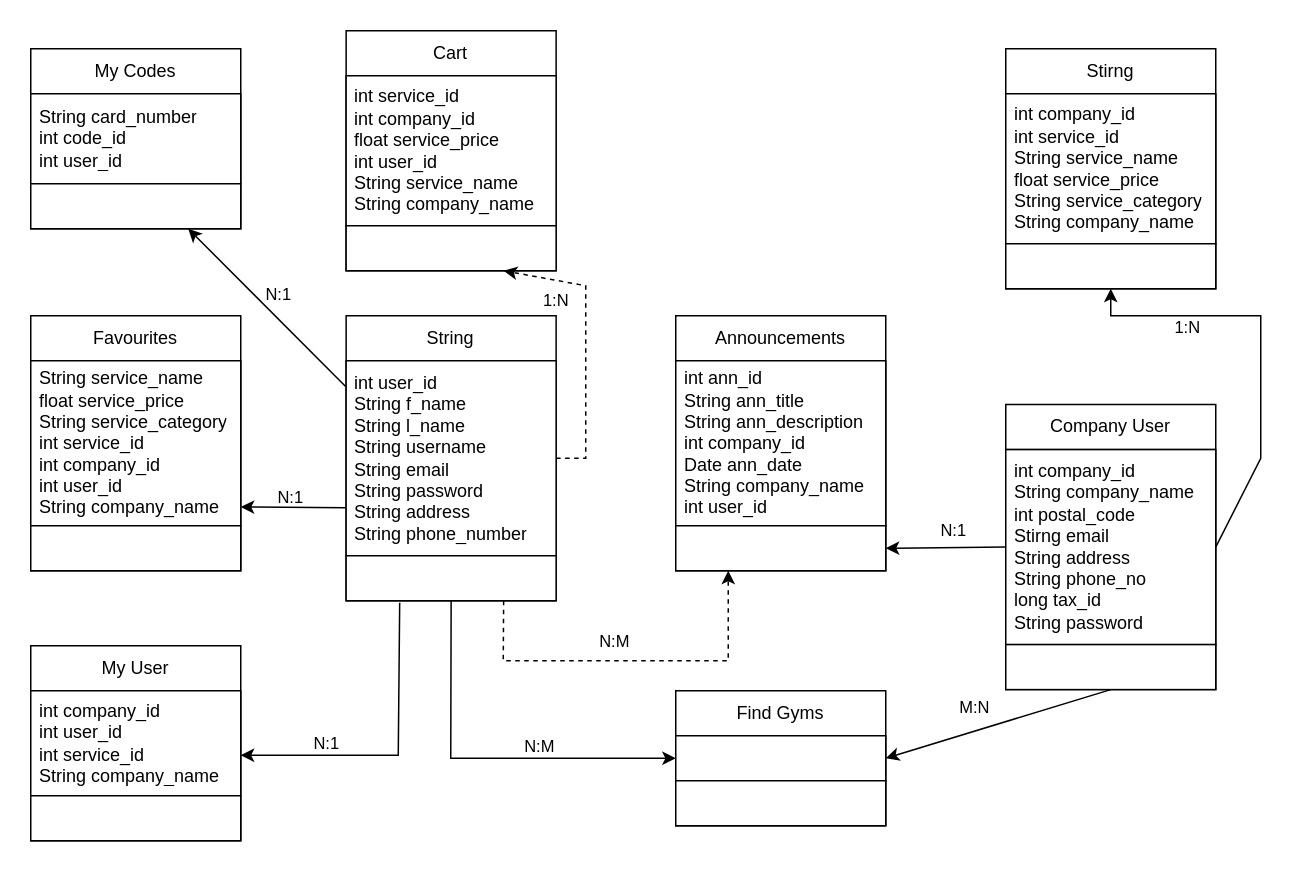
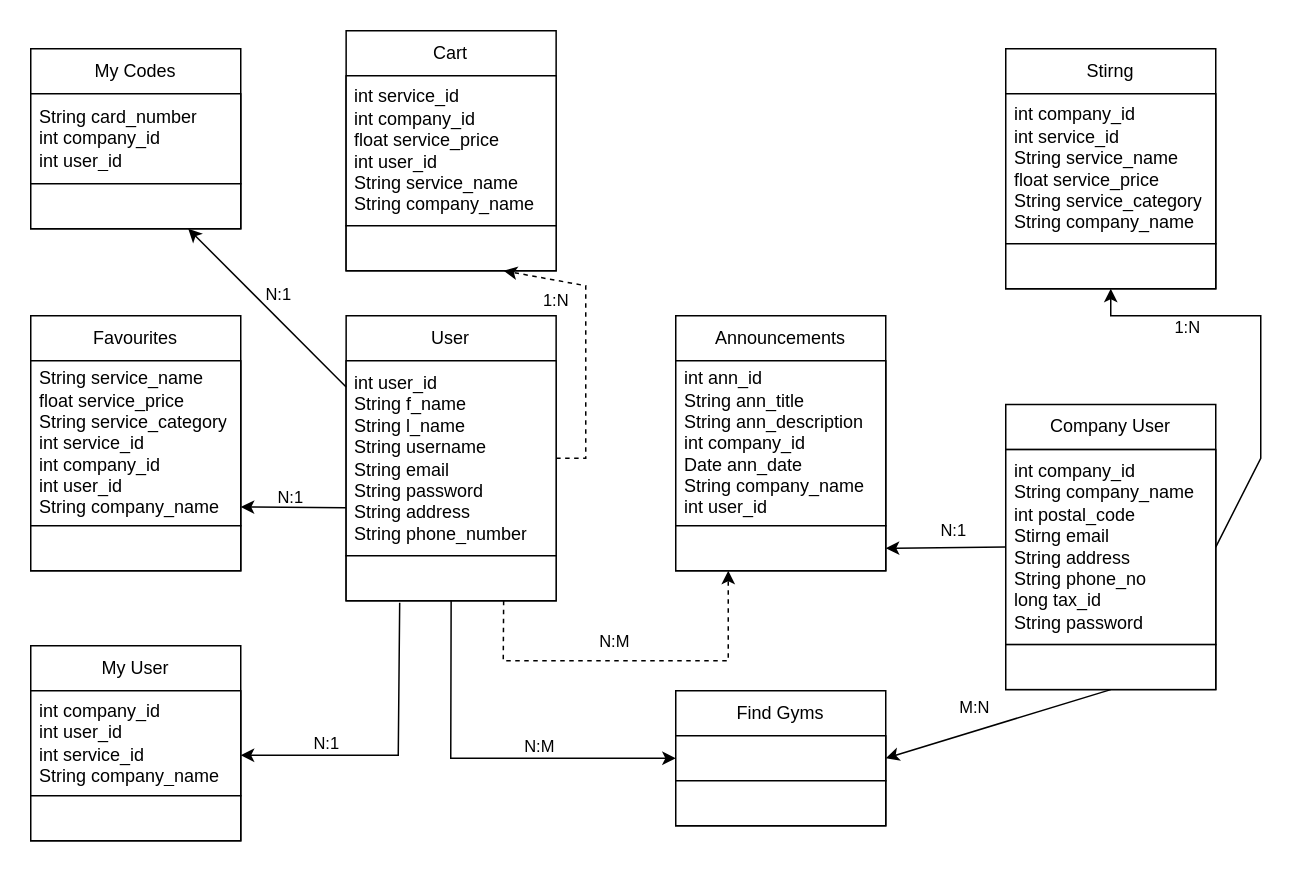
(126, 139) -> (126, 139)
(451, 338) -> (451, 338)
